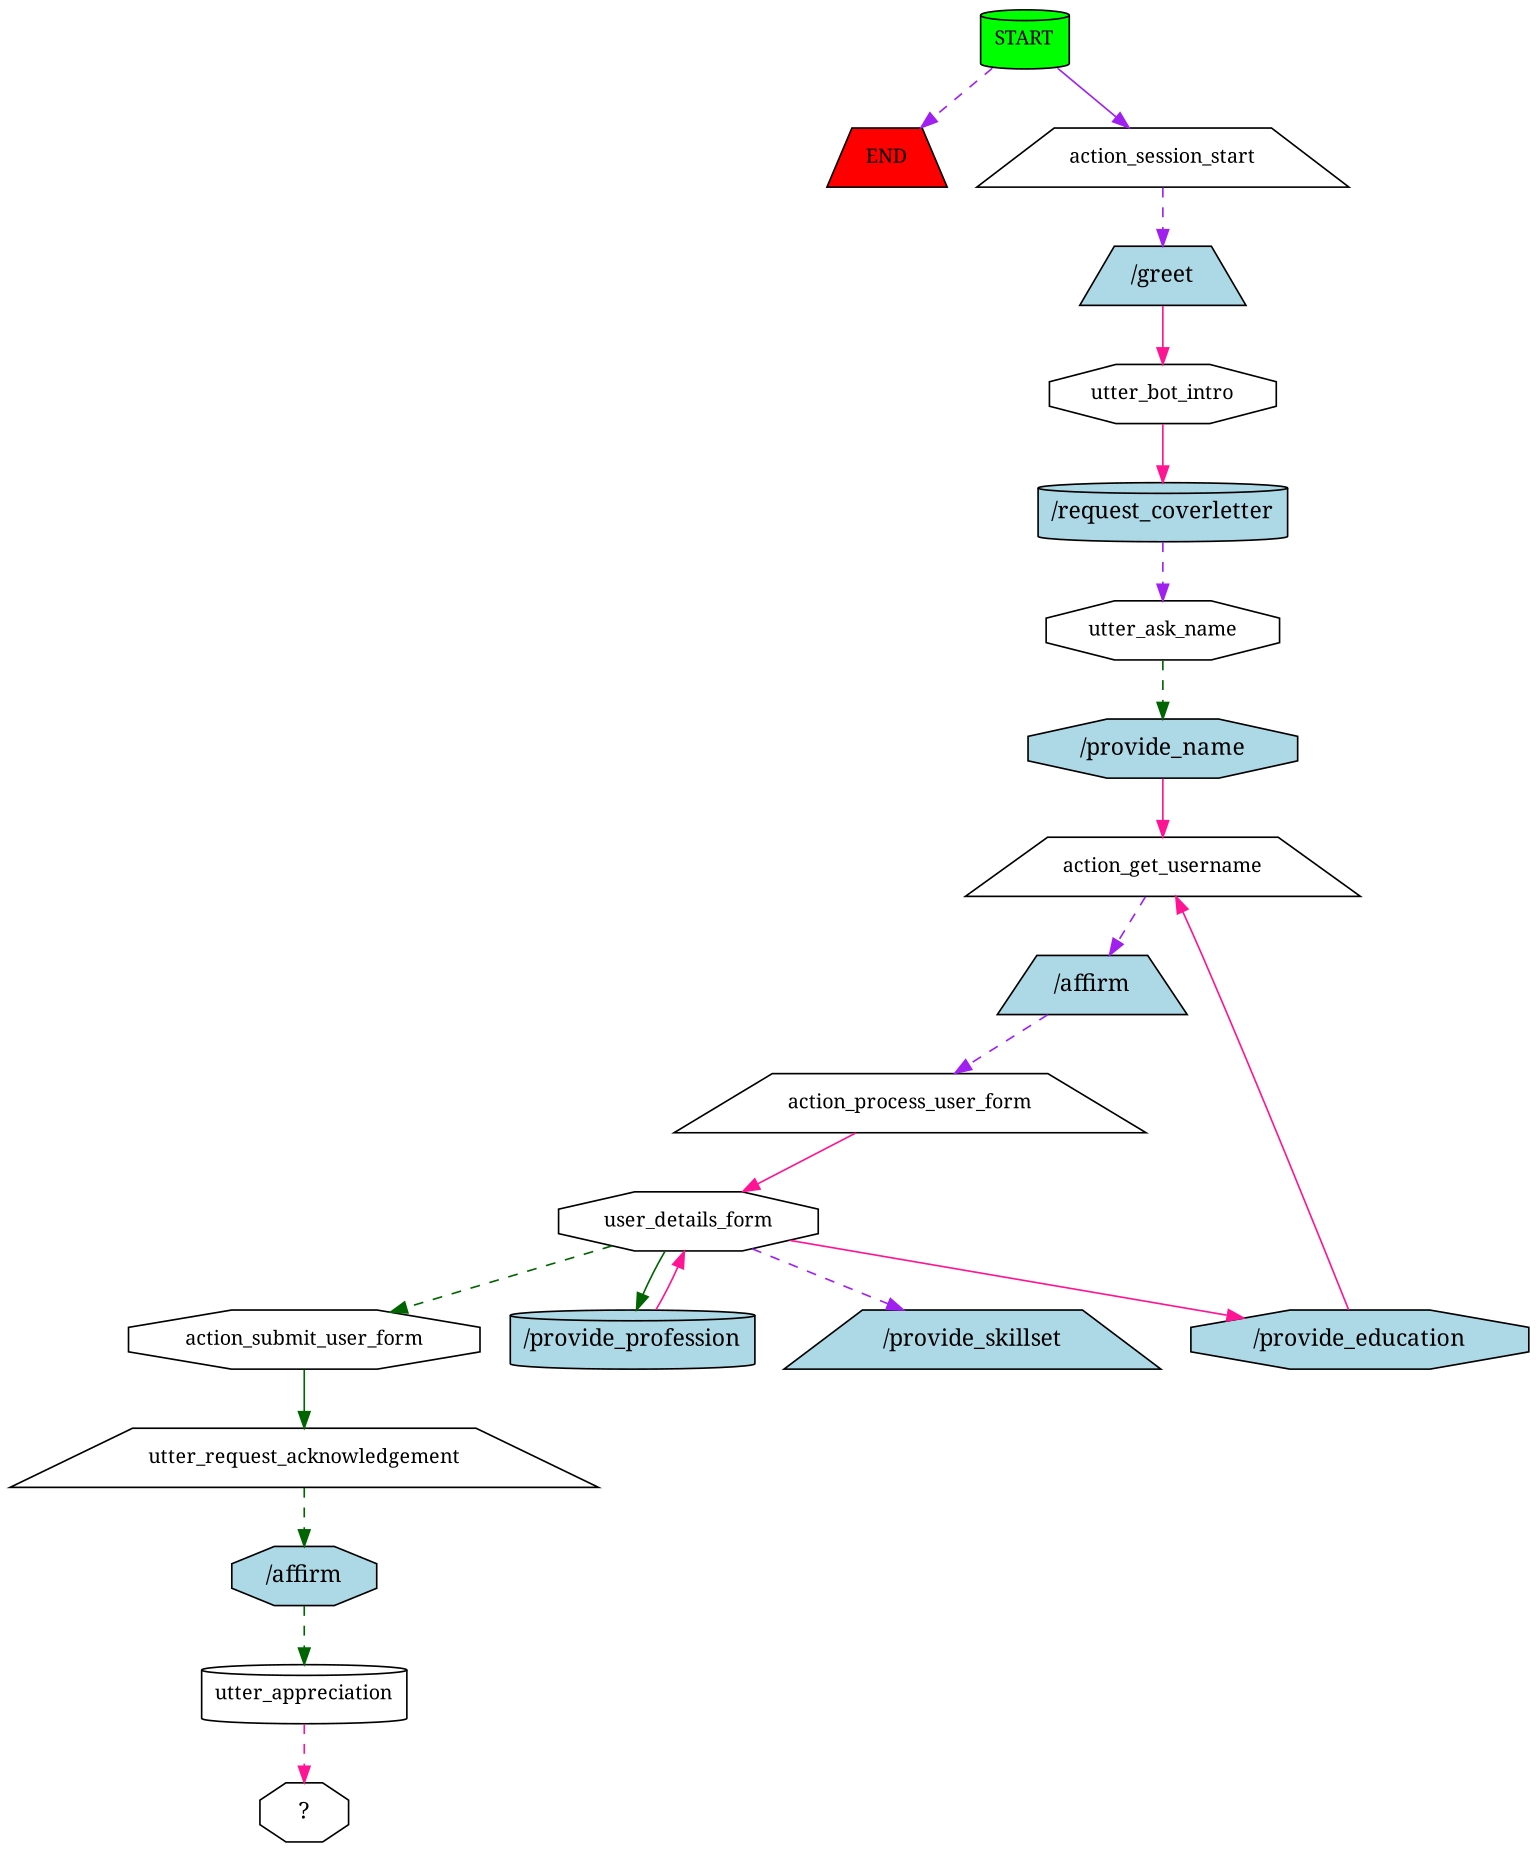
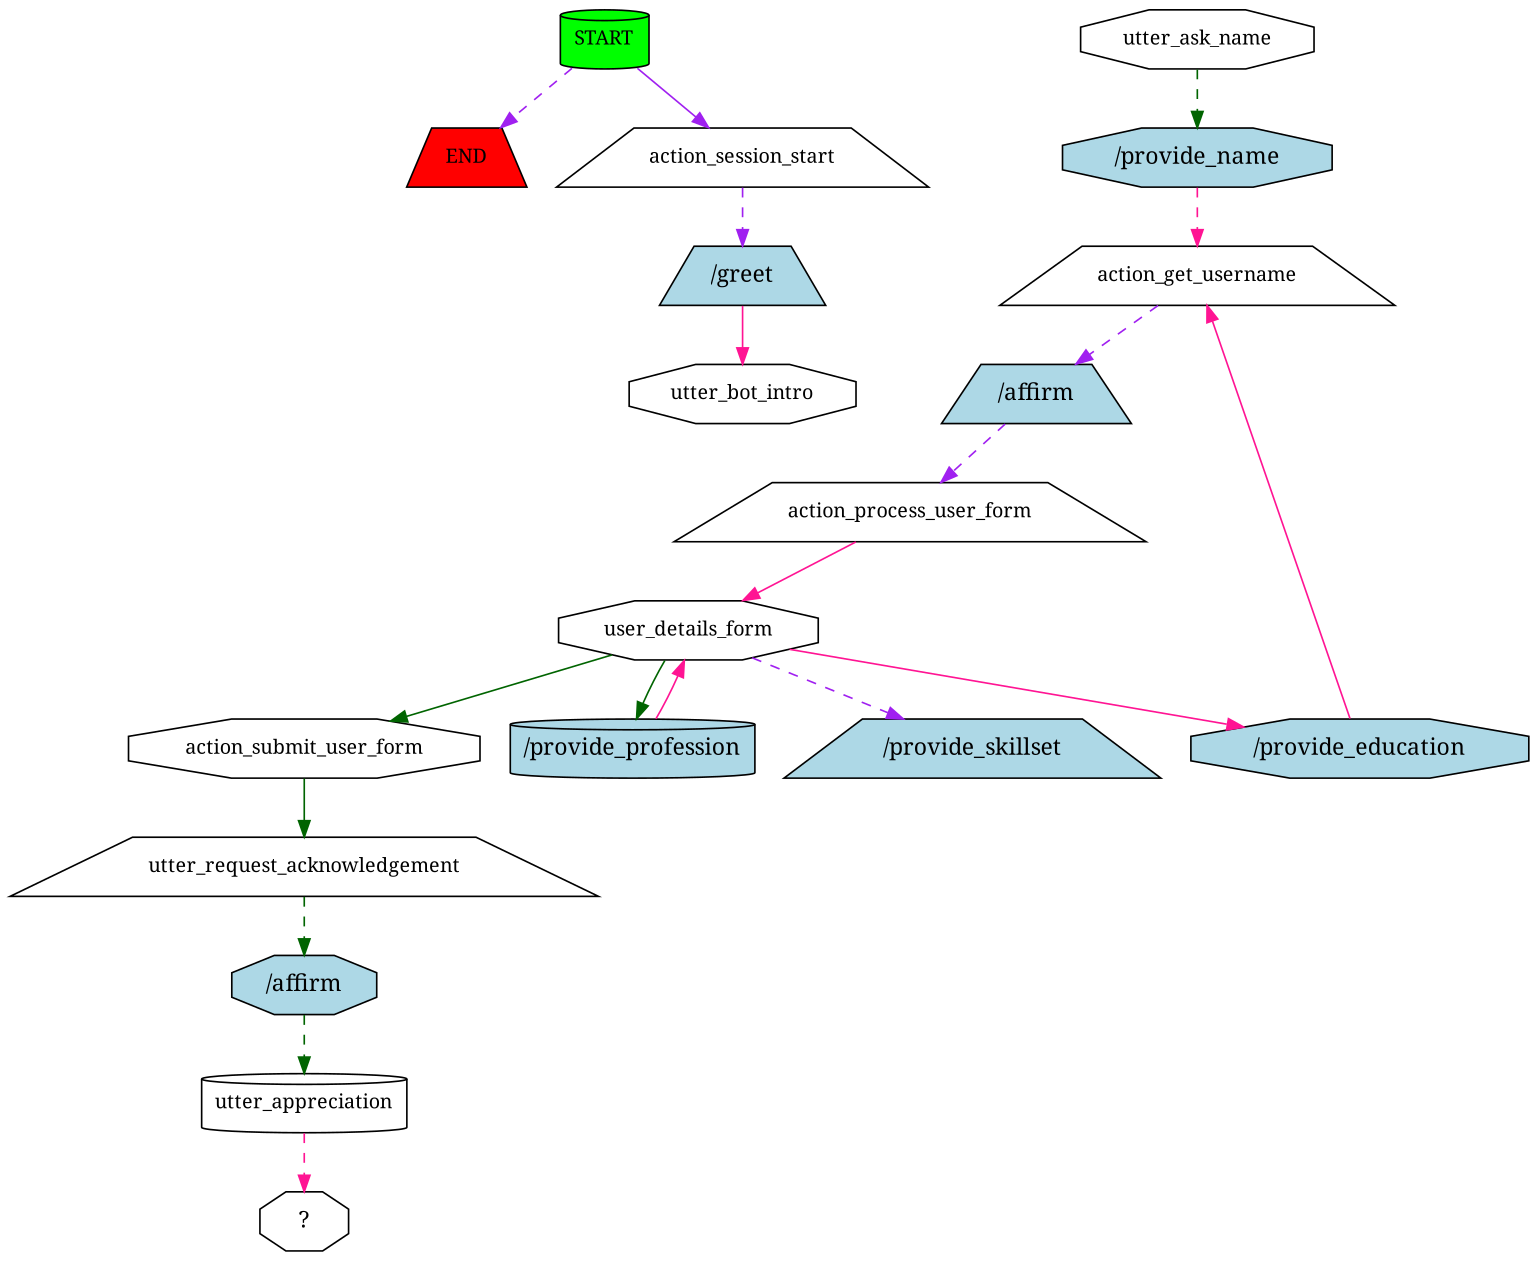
(1163, 512) -> none
(1163, 800) -> (1197, 209)
(509, 1277) -> (509, 686)
